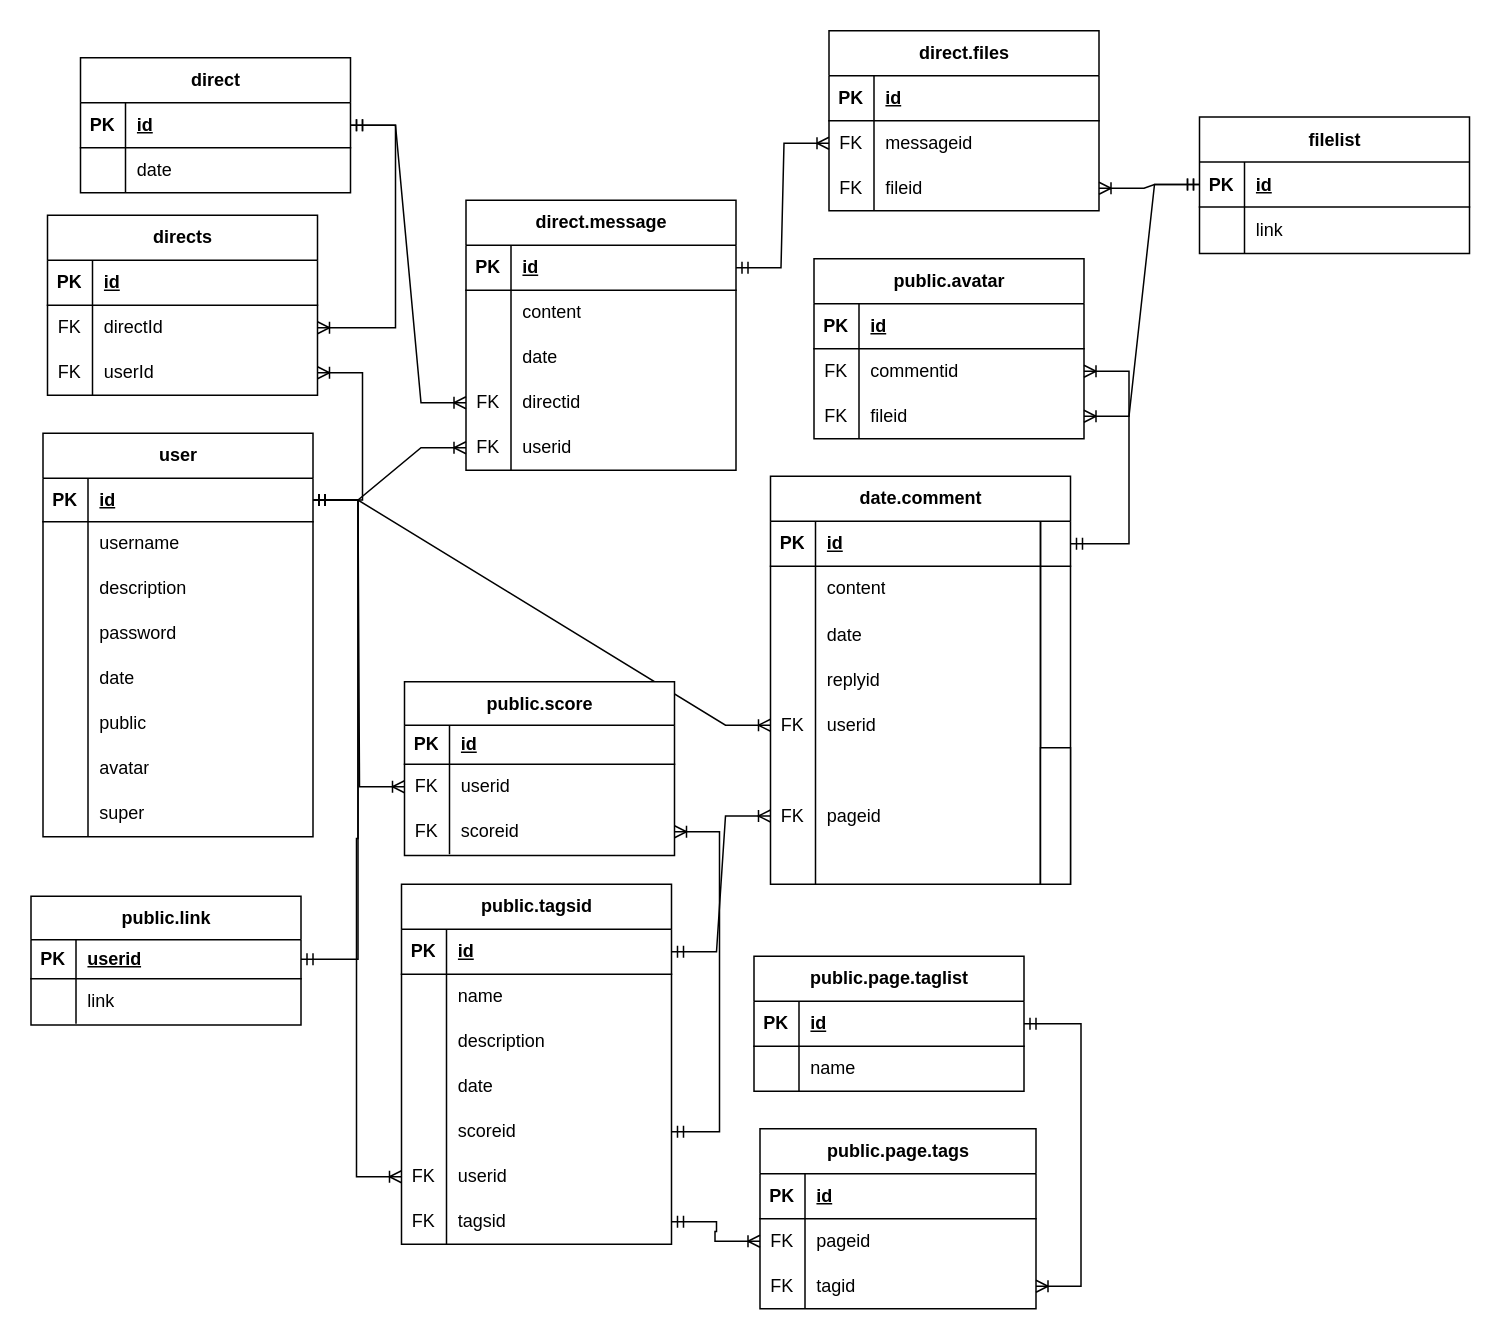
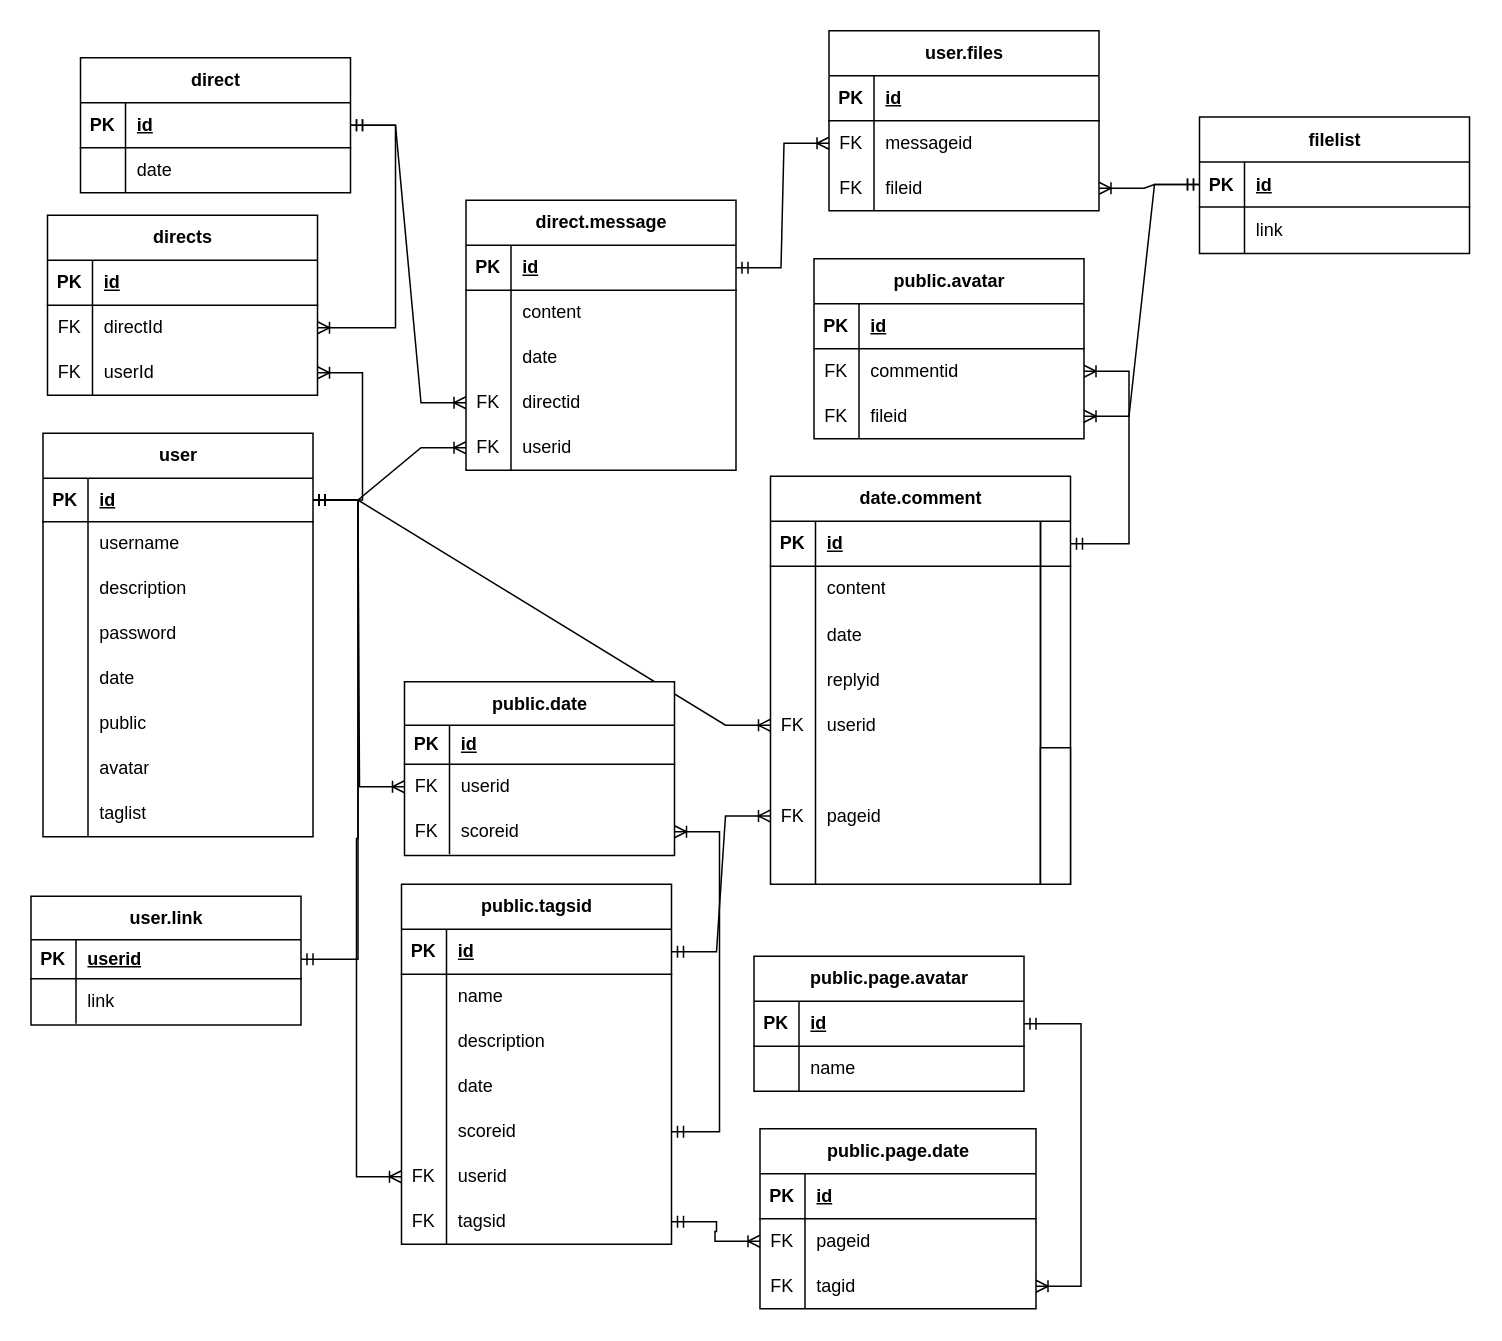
(965, 53) -> (965, 53)
(540, 704) -> (540, 704)
(125, 814) -> (130, 814)
(167, 919) -> (167, 919)
(890, 979) -> (890, 979)
(899, 1151) -> (899, 1151)
